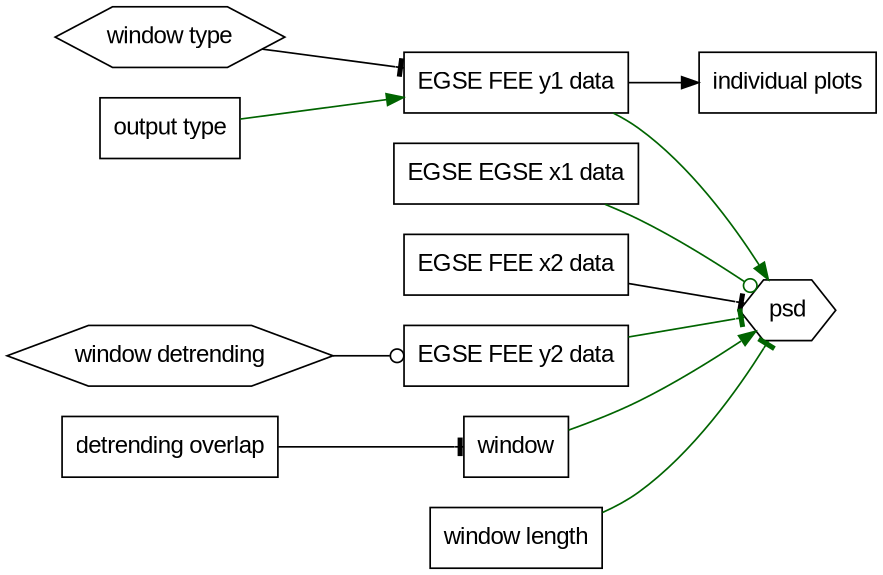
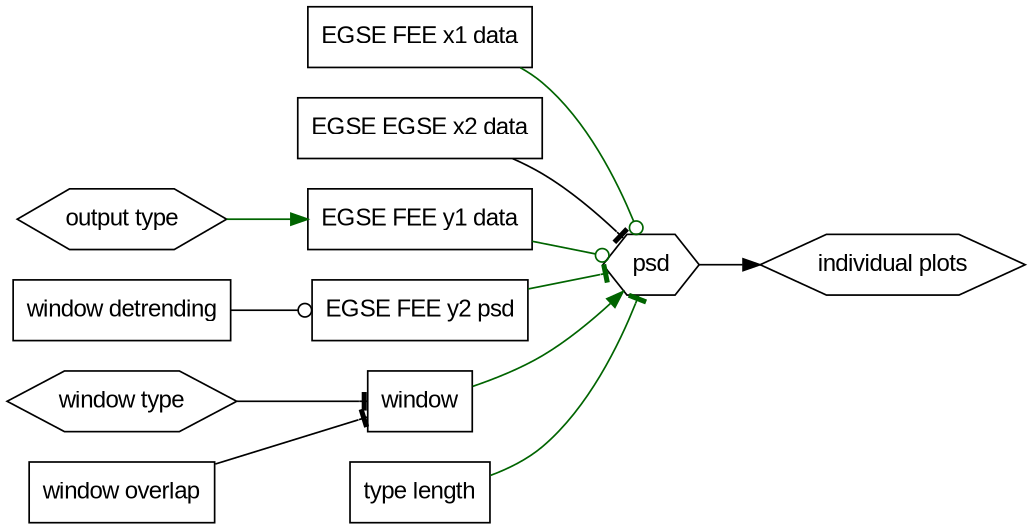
(329, 58) -> (298, 401)
(655, 83) -> (721, 265)
(788, 83) -> (893, 265)
(170, 128) -> (122, 219)
(516, 174) -> (420, 37)
(695, 180) -> (564, 248)
(516, 265) -> (420, 128)
(170, 356) -> (122, 310)
(516, 356) -> (420, 310)
(170, 447) -> (122, 492)
(516, 538) -> (420, 492)
